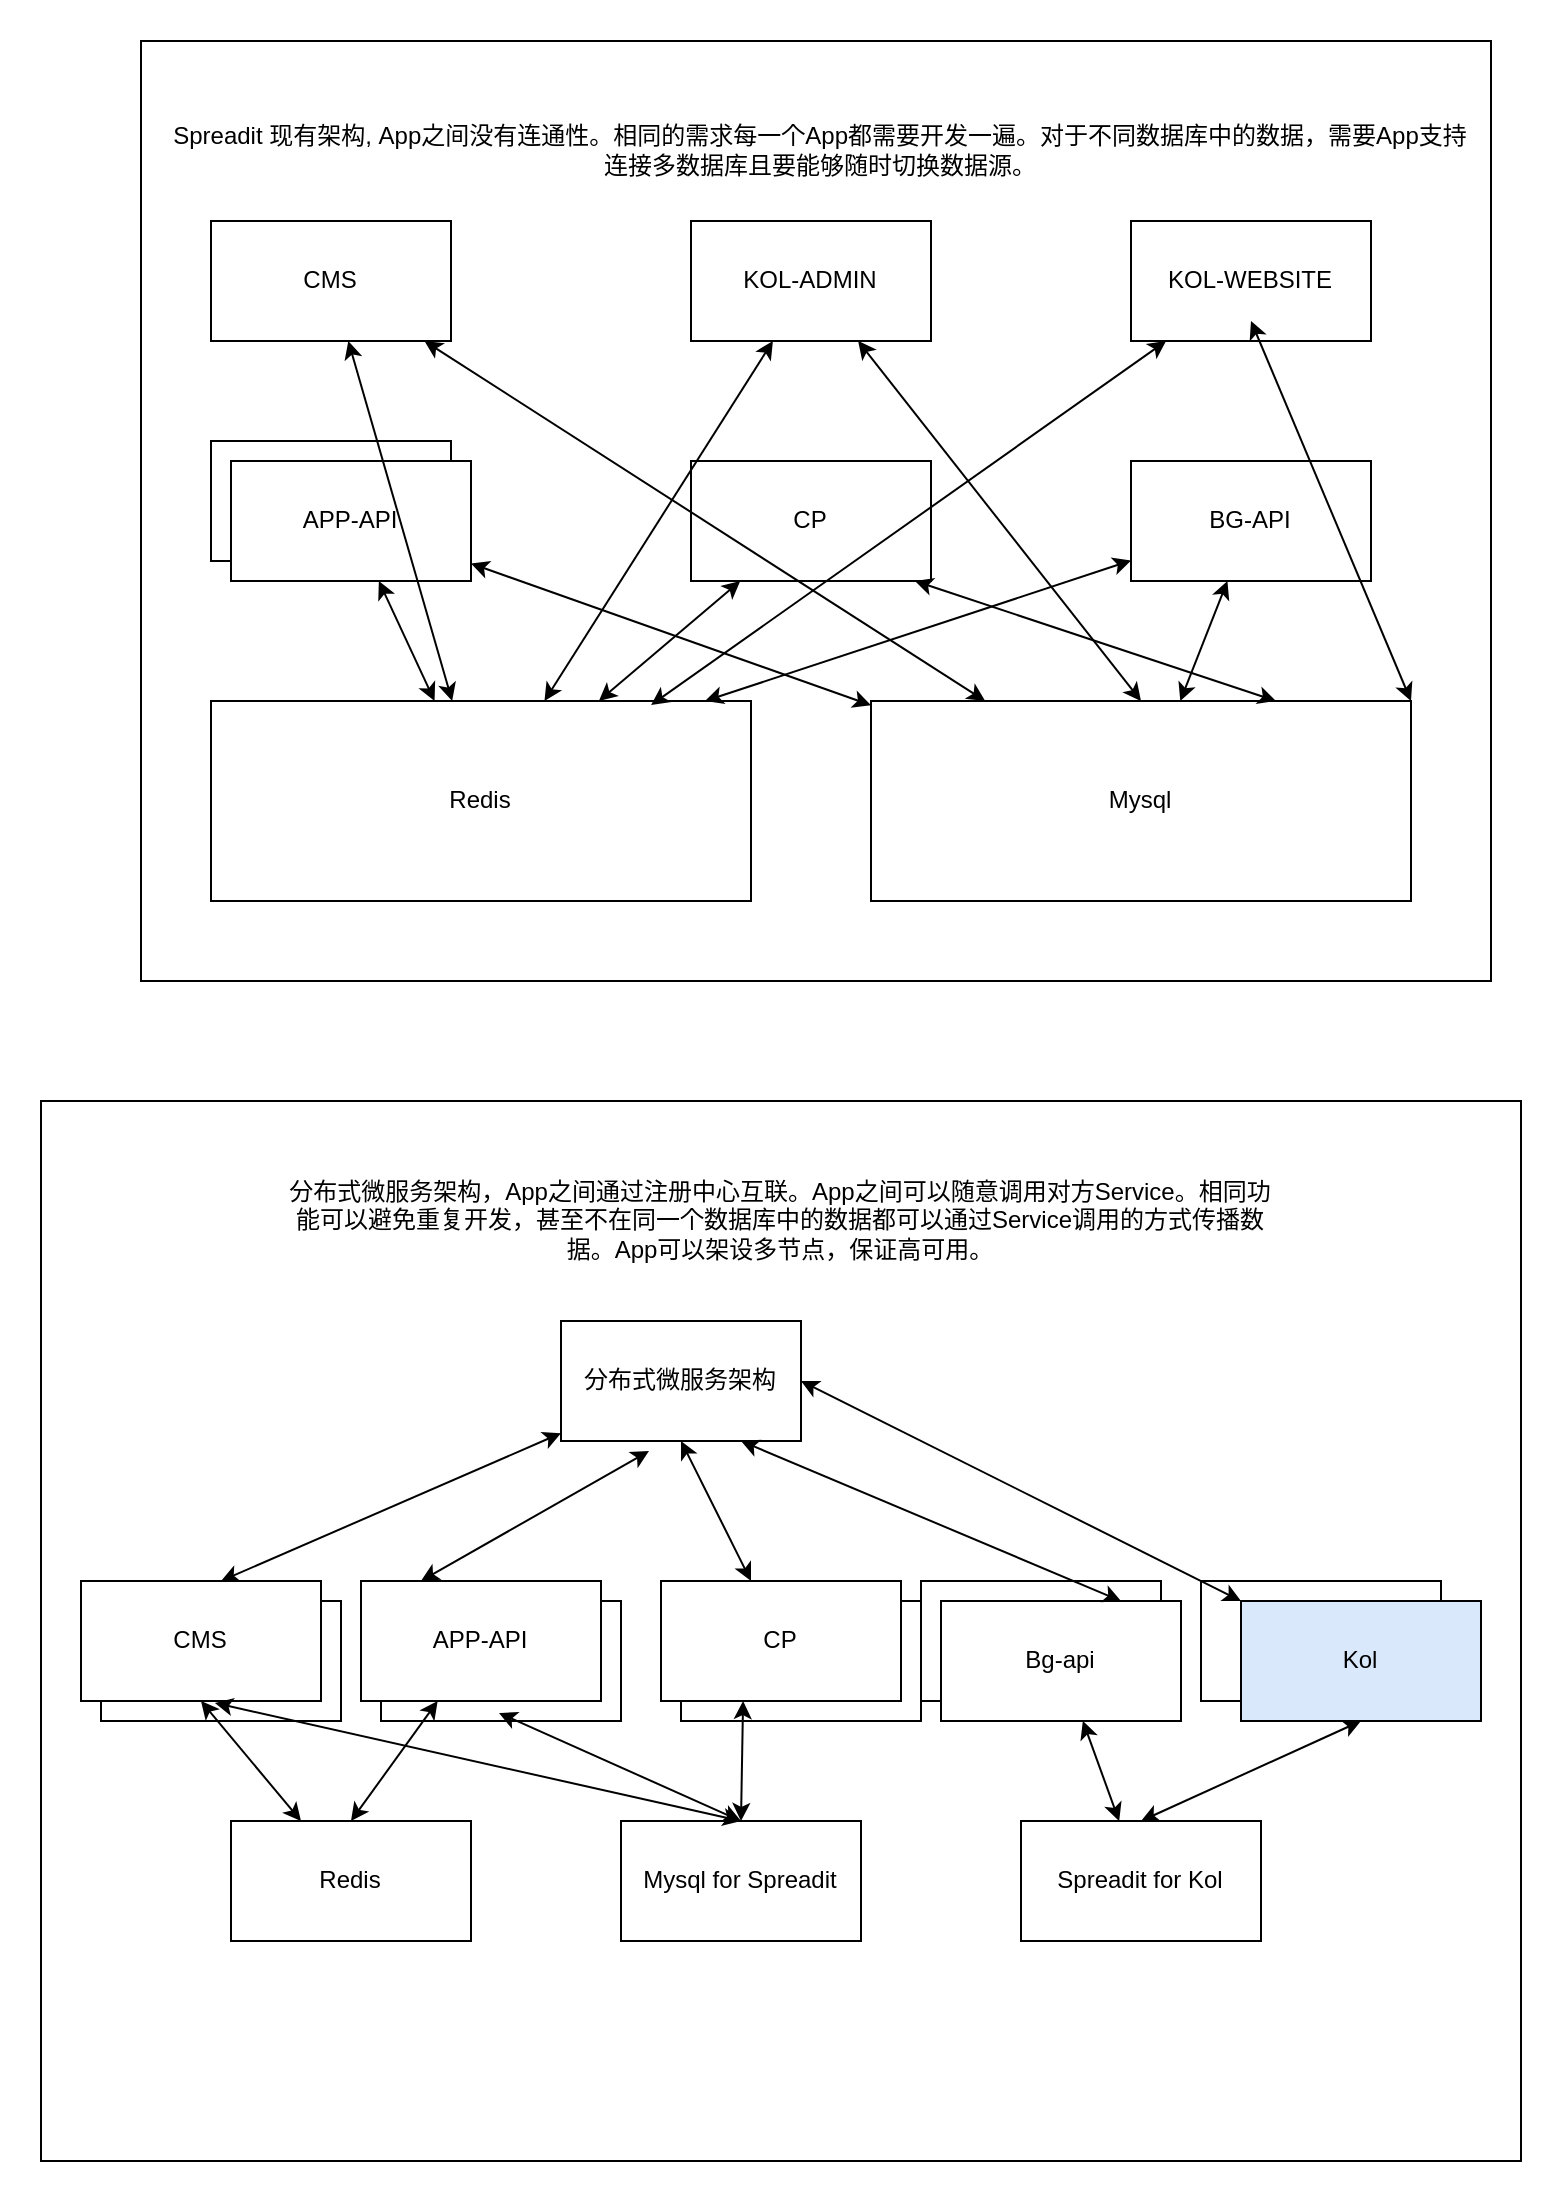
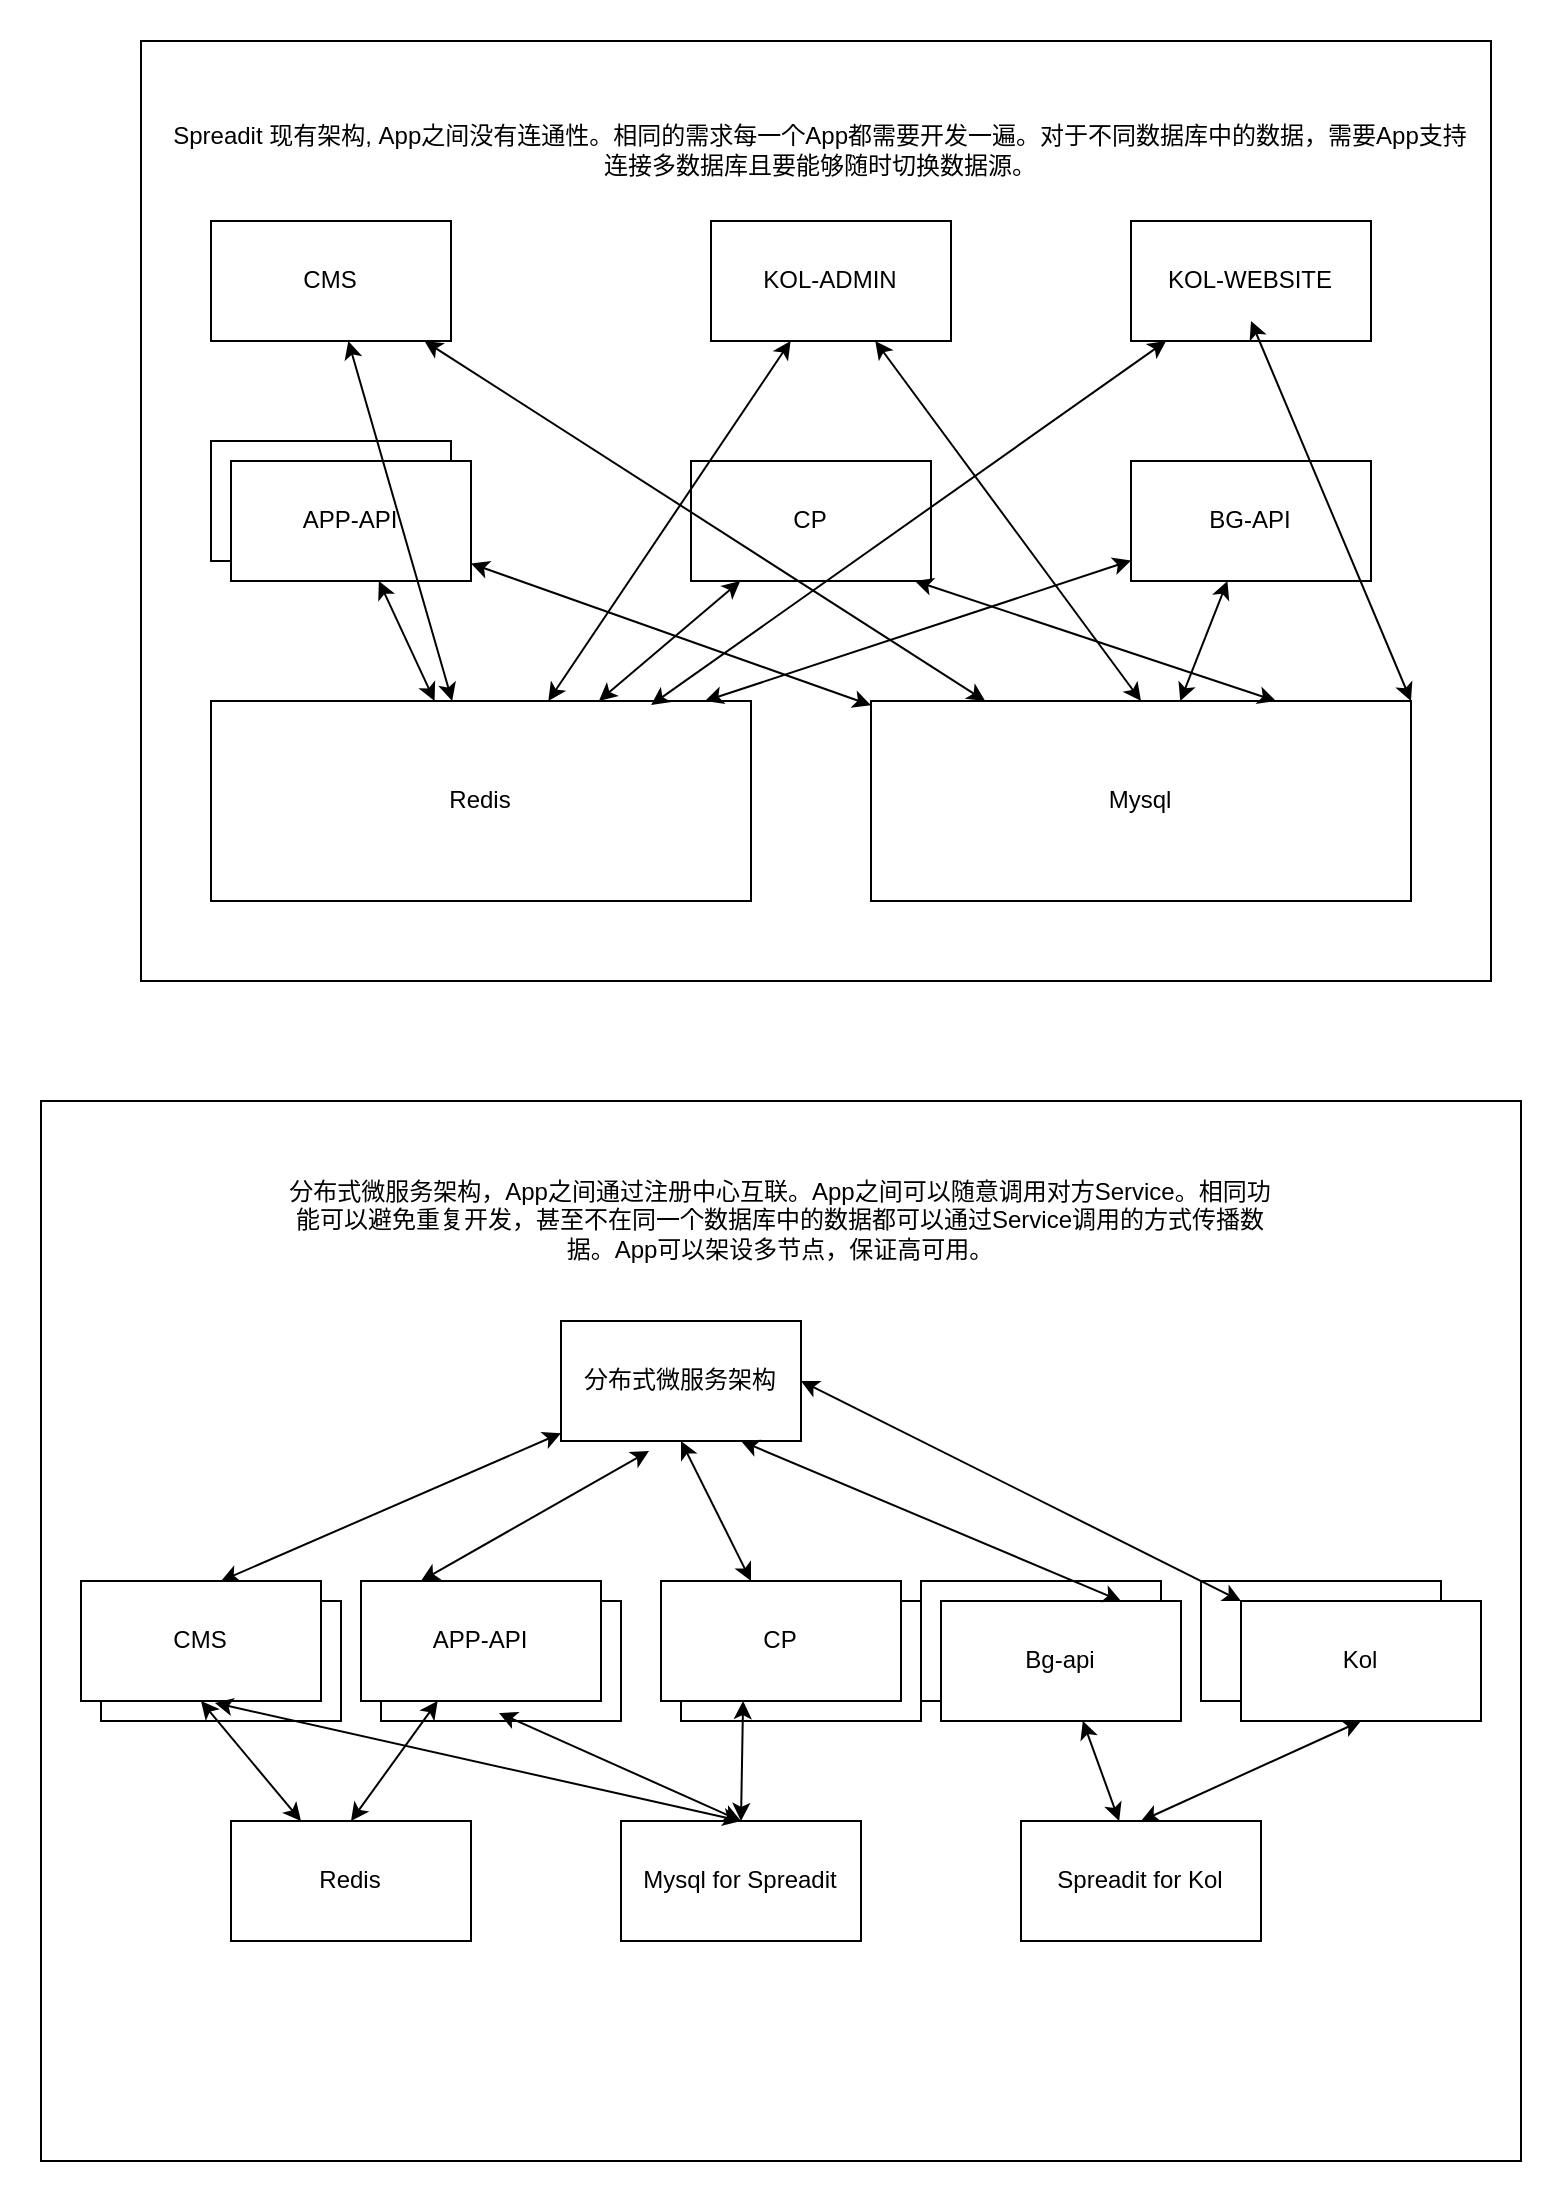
(811, 281) -> (831, 281)
(1361, 1661) -> (1361, 1661)
